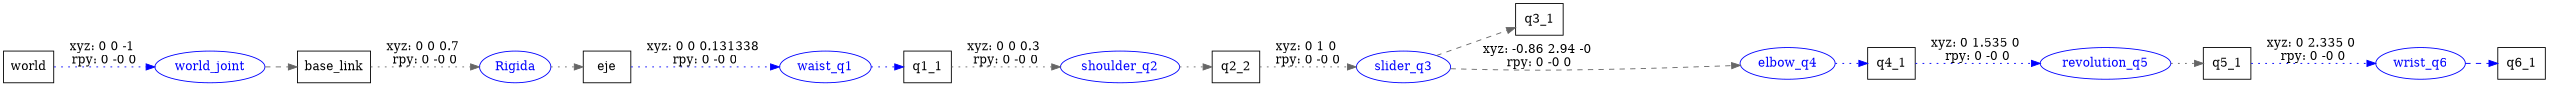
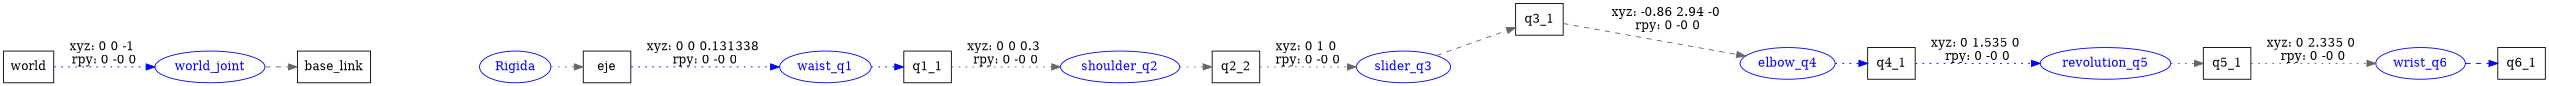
(2309, 63) -> (2309, 63)
(421, 67) -> none
(1591, 70) -> (1650, 39)
